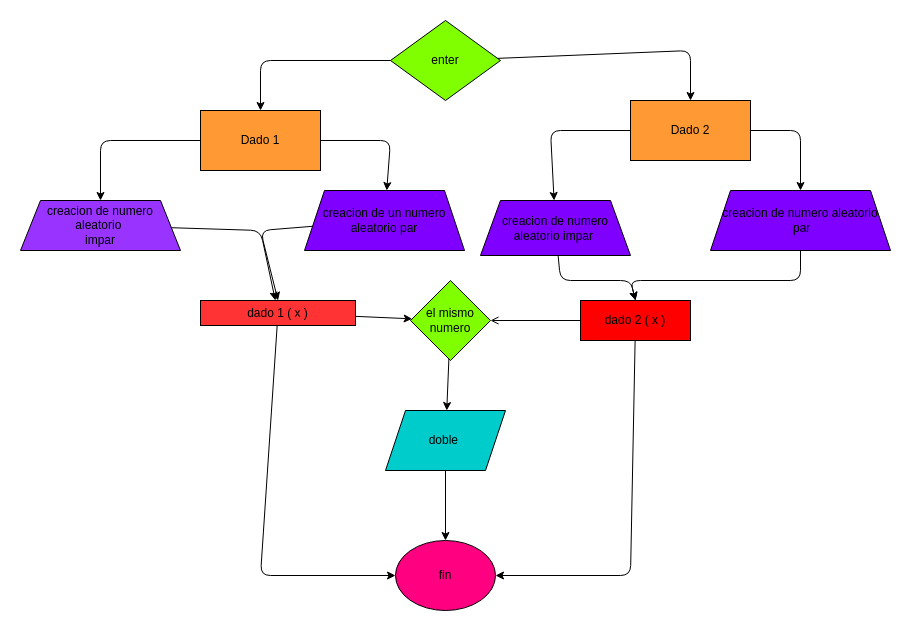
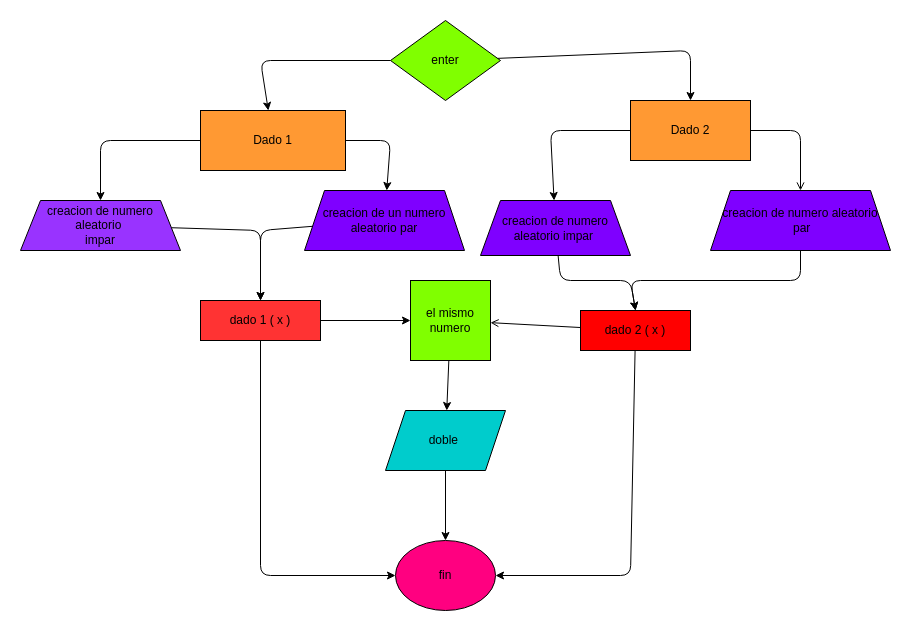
(261, 141) -> (273, 141)
(801, 182) -> (801, 184)
(278, 313) -> (261, 321)
(451, 321) -> (451, 321)
(636, 321) -> (636, 331)
